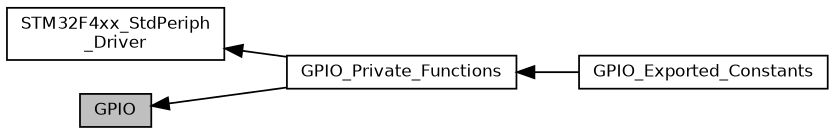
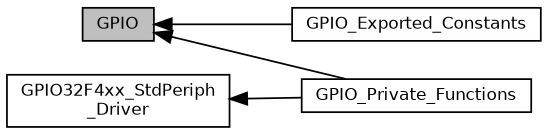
(116, 34) -> (118, 101)
(557, 72) -> (232, 24)
